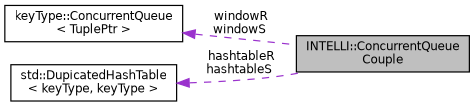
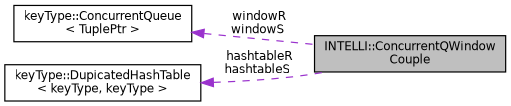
(383, 54) -> (410, 54)
(94, 83) -> (103, 83)
